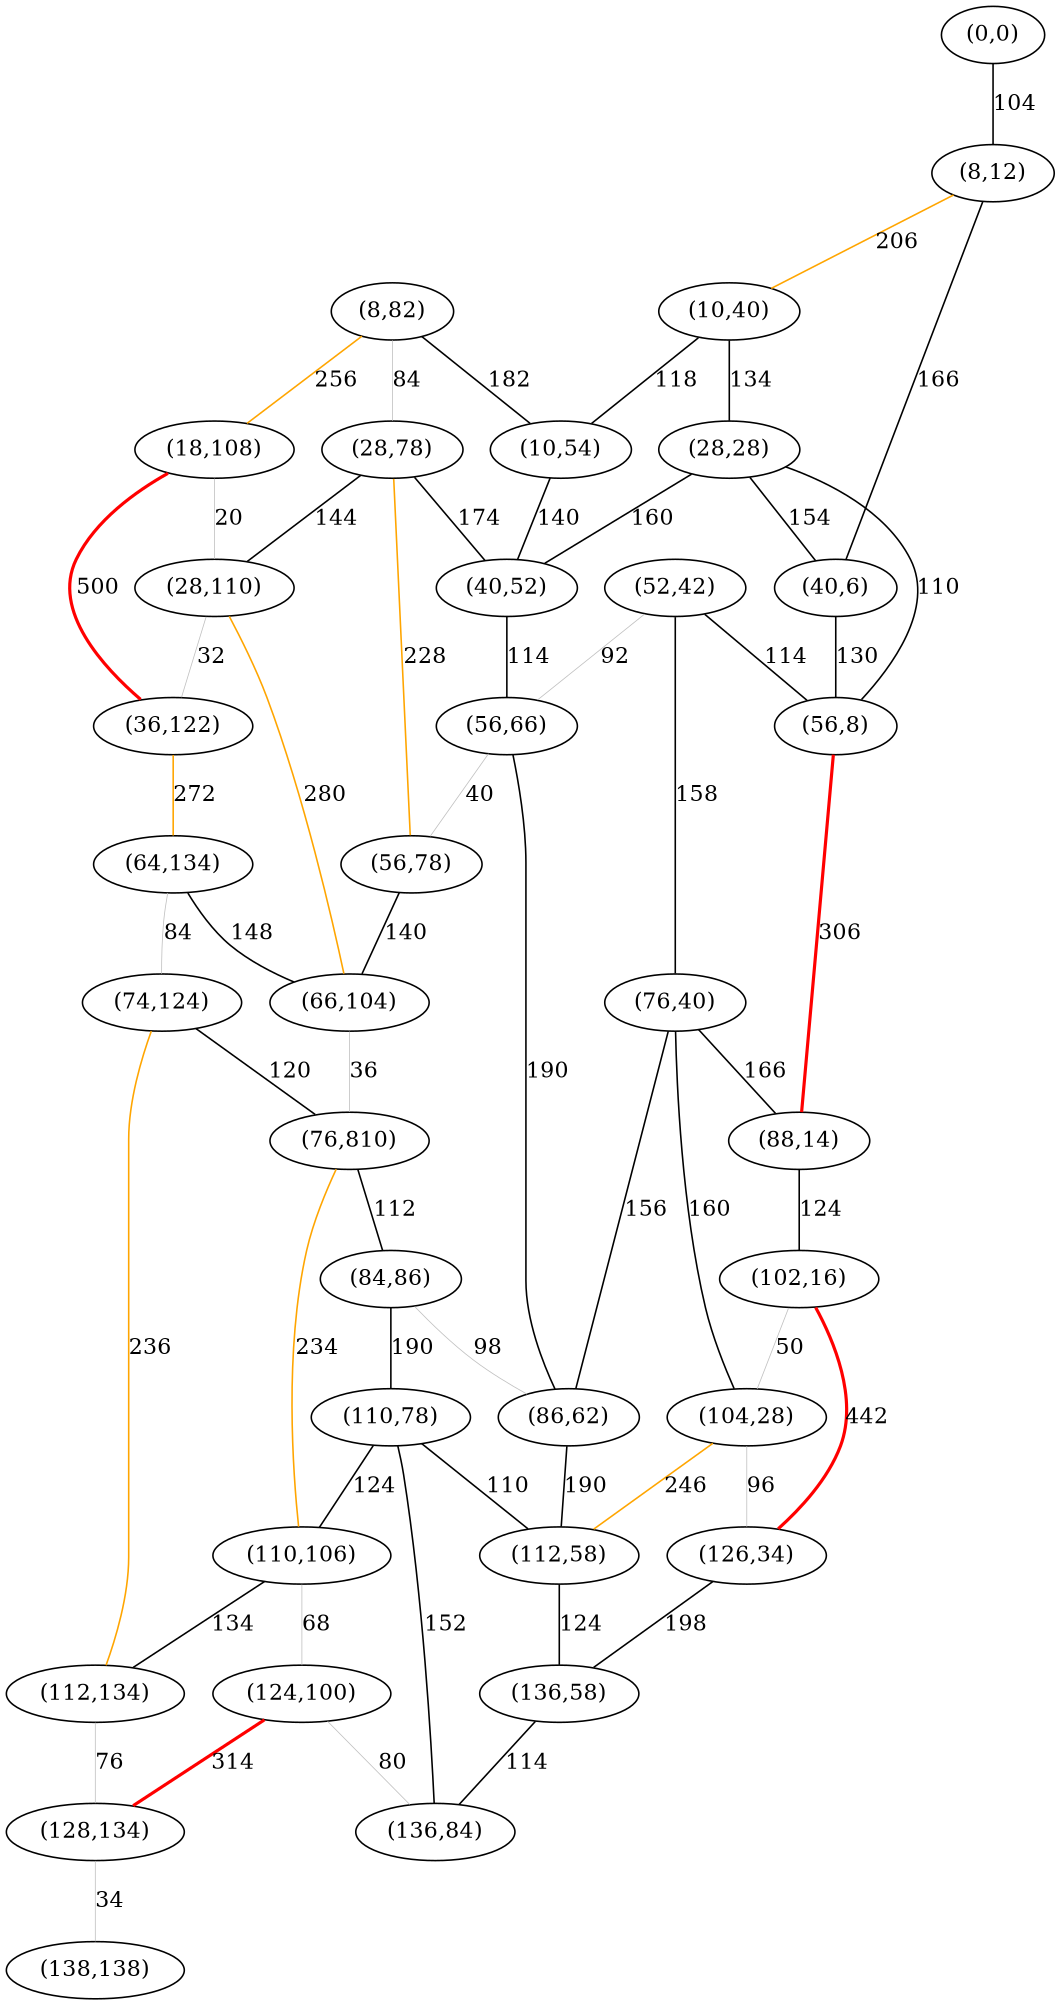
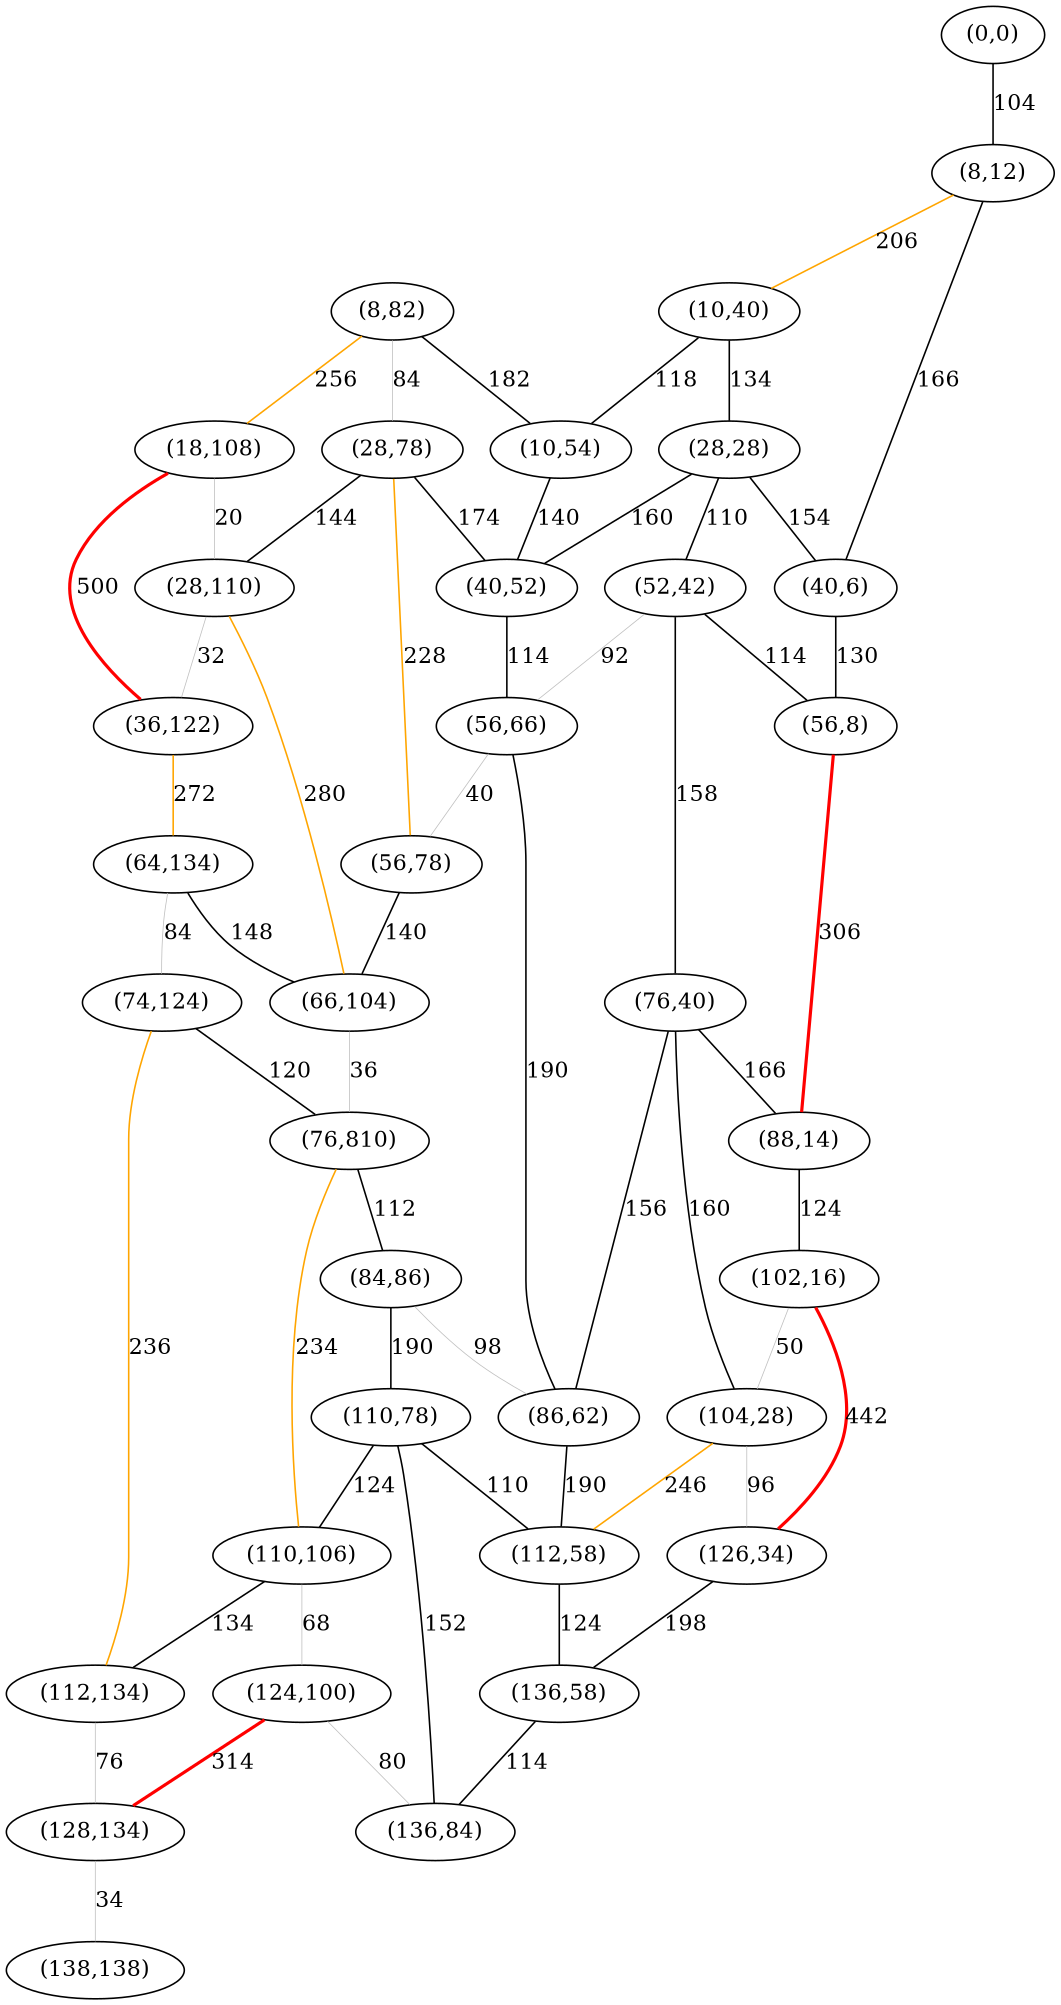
(910, 559) -> (702, 519)
